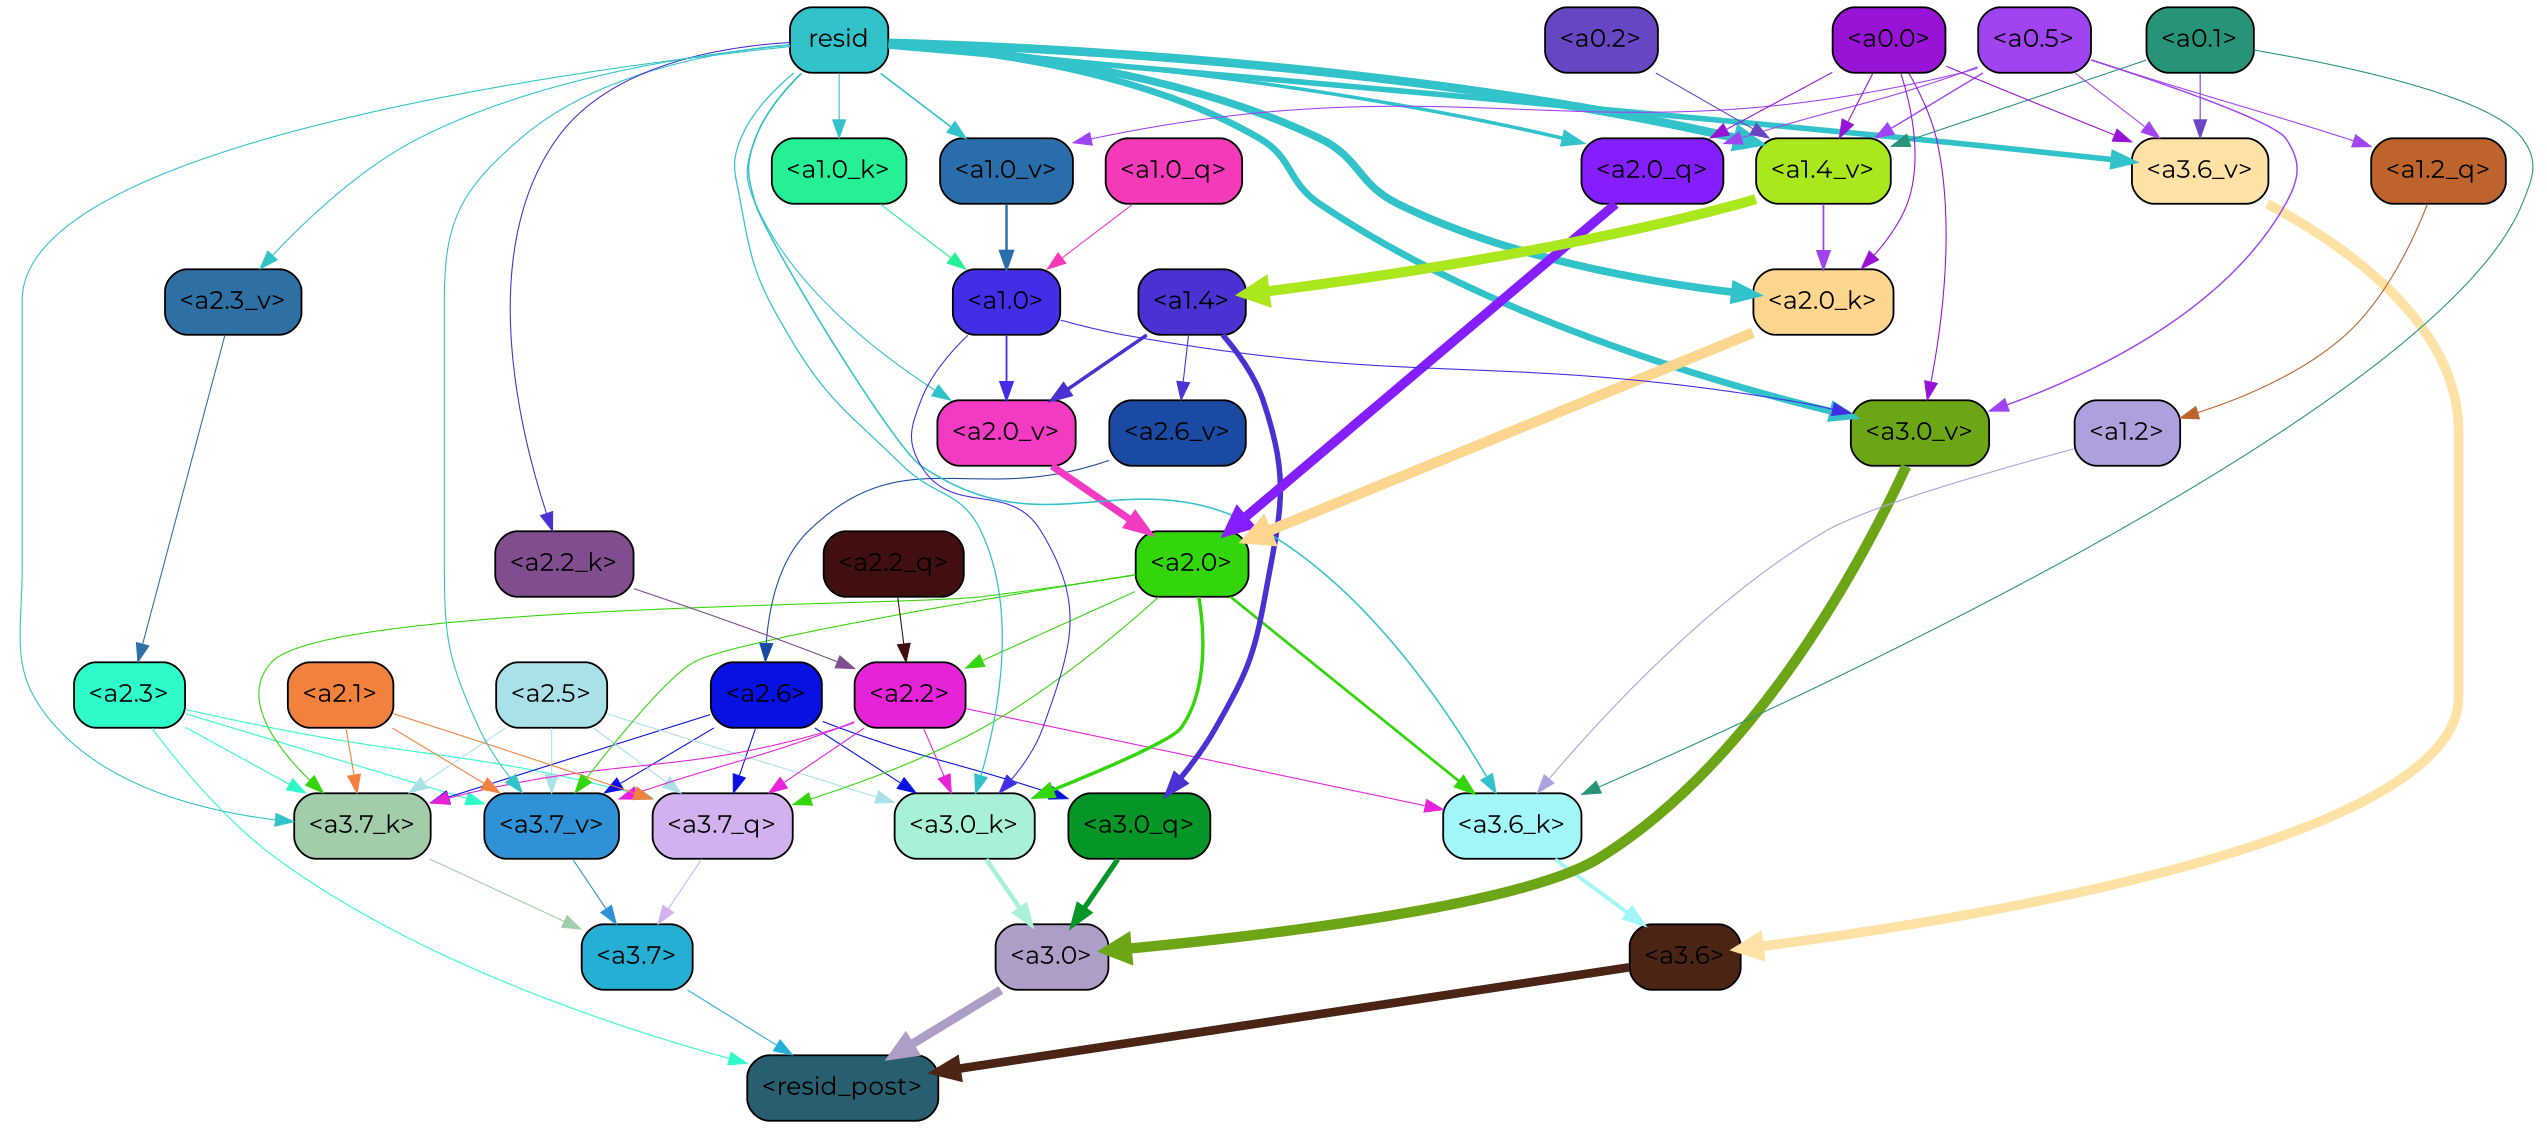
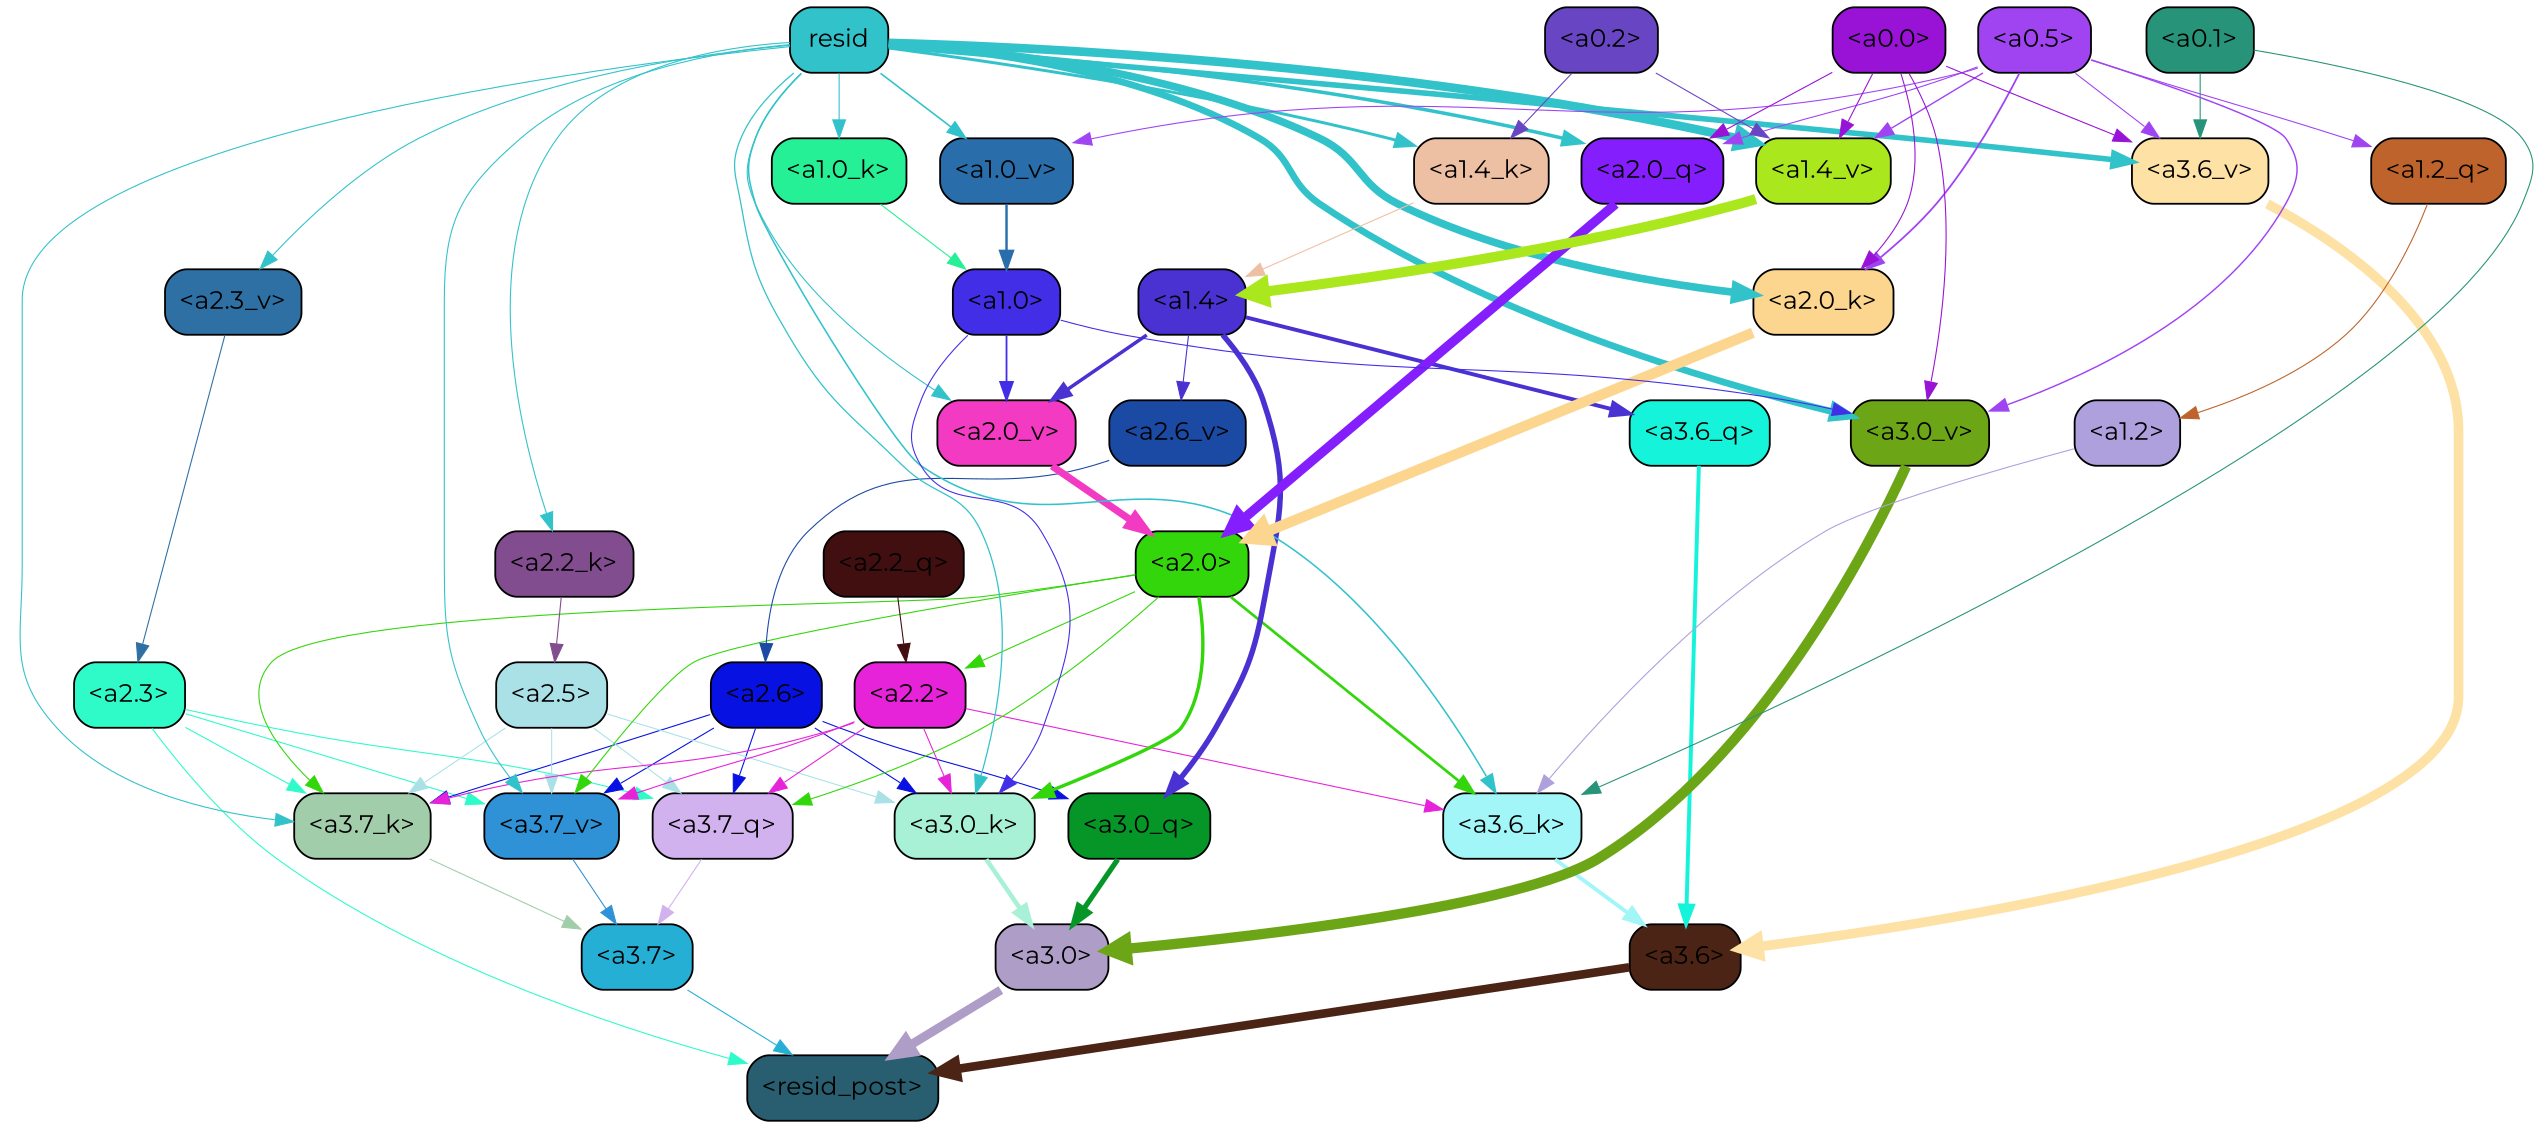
(2045, 94) -> none
(2200, 97) -> (2200, 97)
(1174, 171) -> none
none -> (1481, 171)
(529, 196) -> (529, 196)
(1823, 228) -> (1960, 173)
none -> (1700, 433)
(736, 624) -> (558, 626)
(341, 695) -> none
